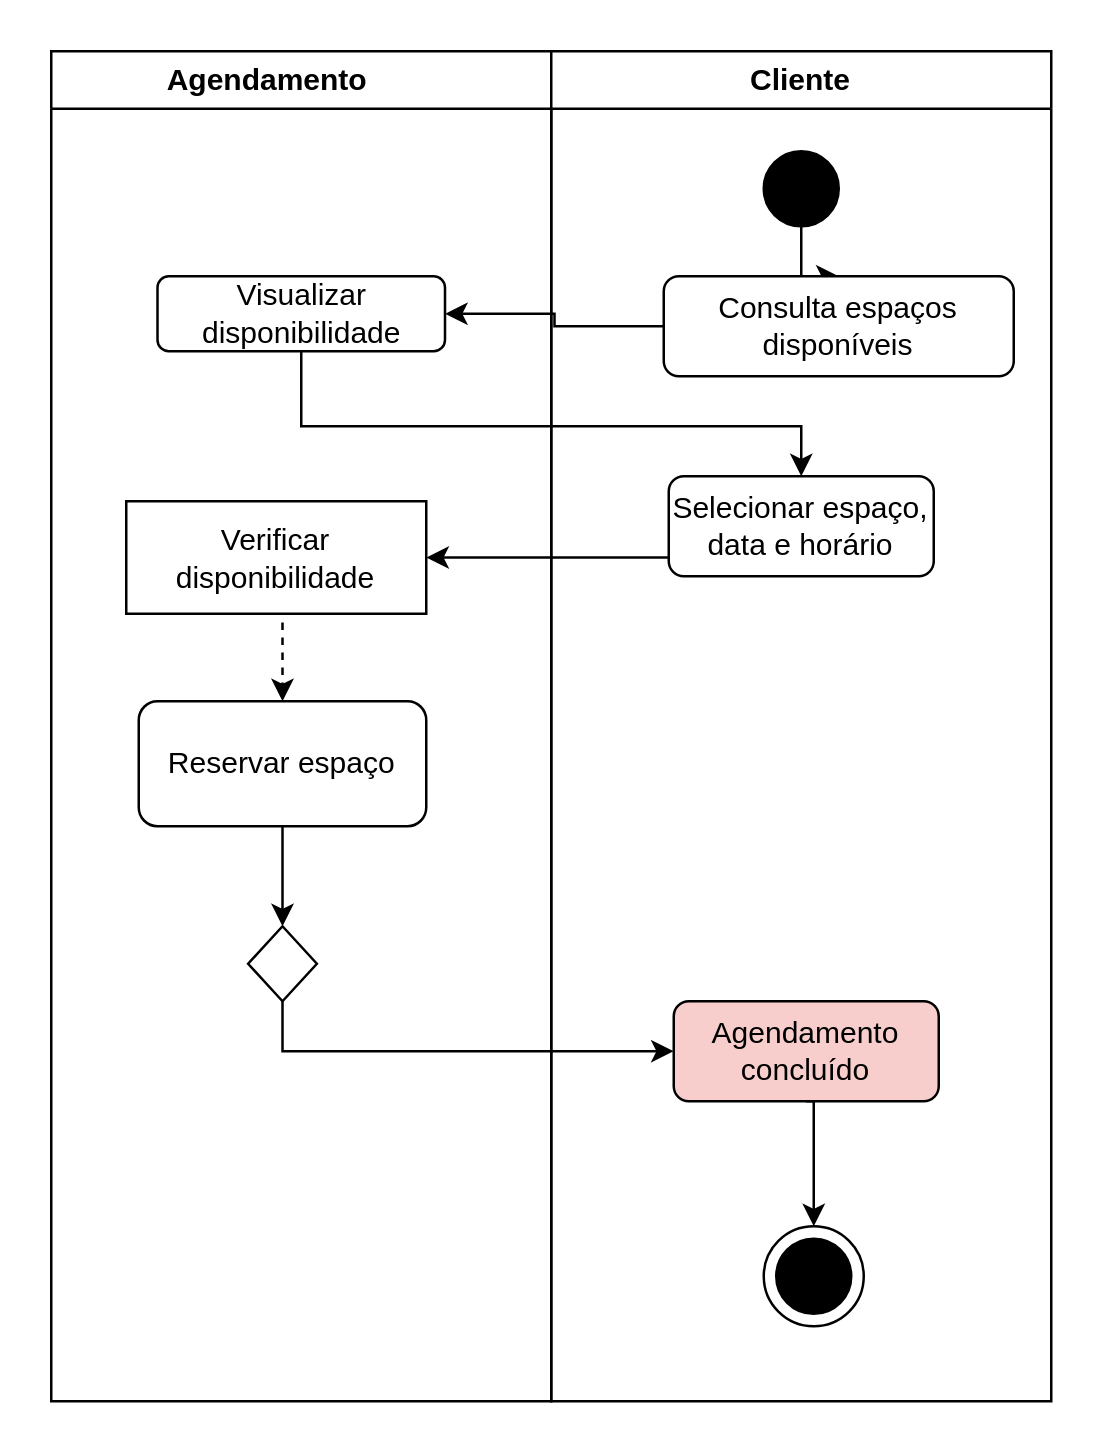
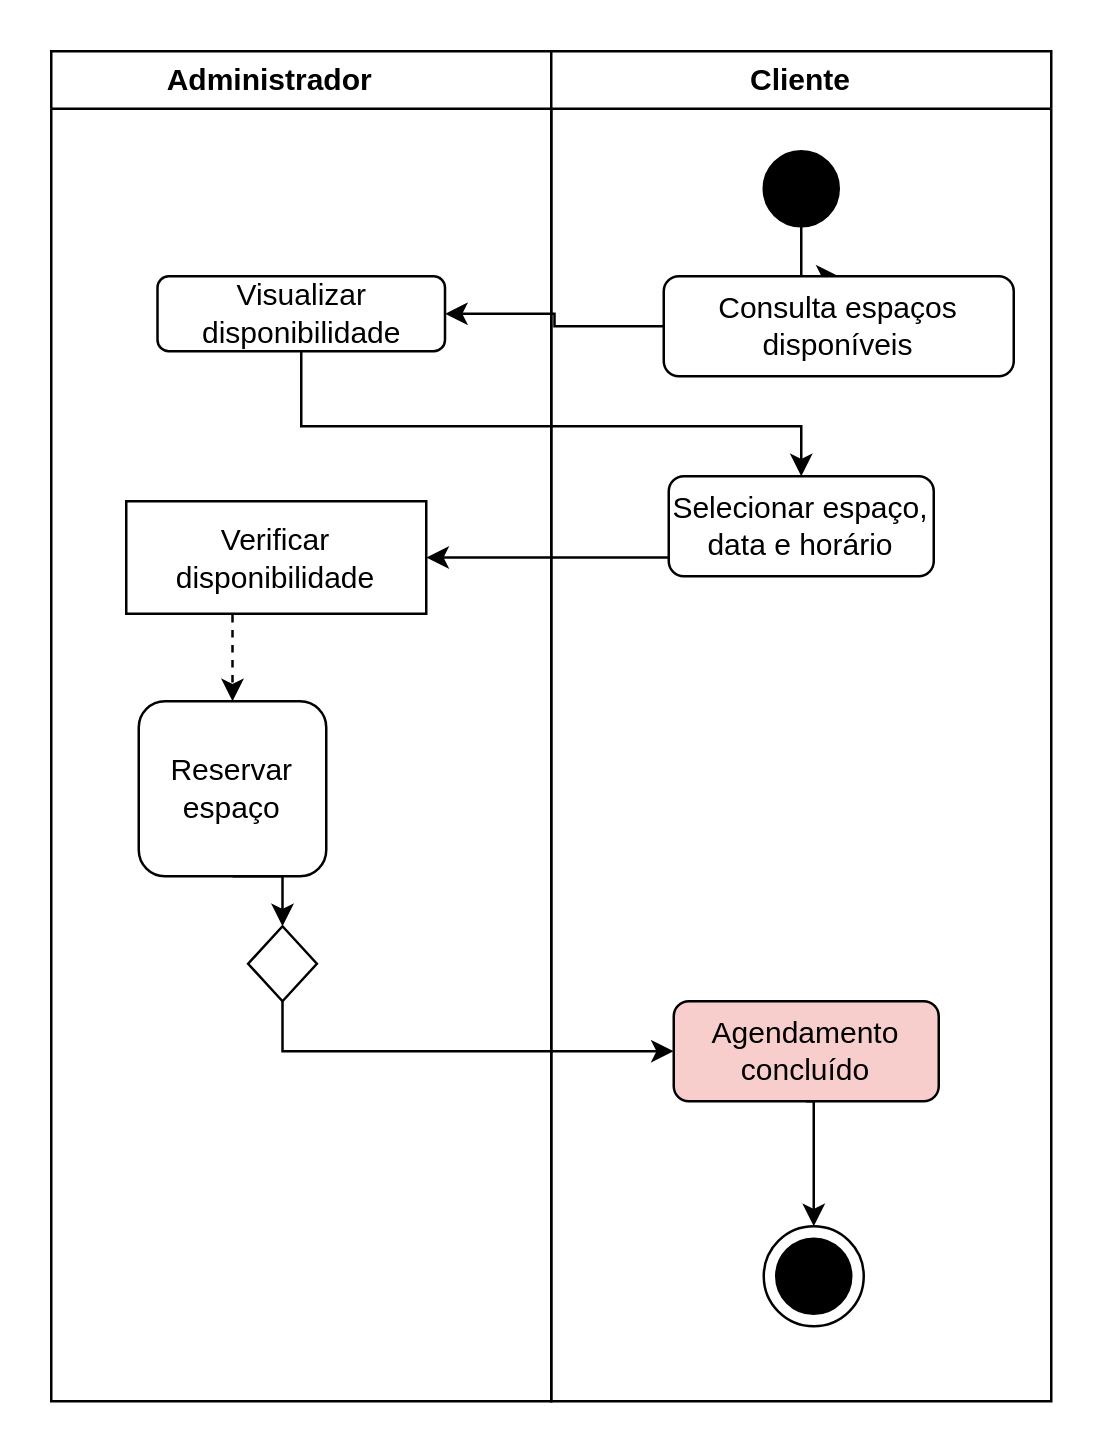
(301, 81) -> (301, 81)
(283, 764) -> (233, 789)
